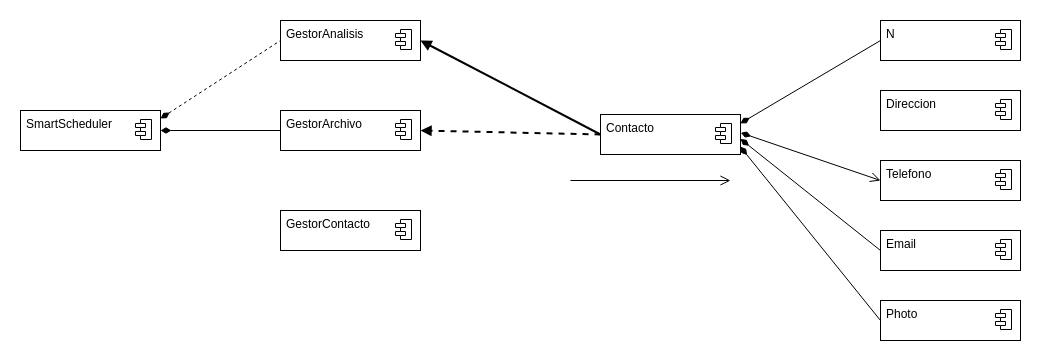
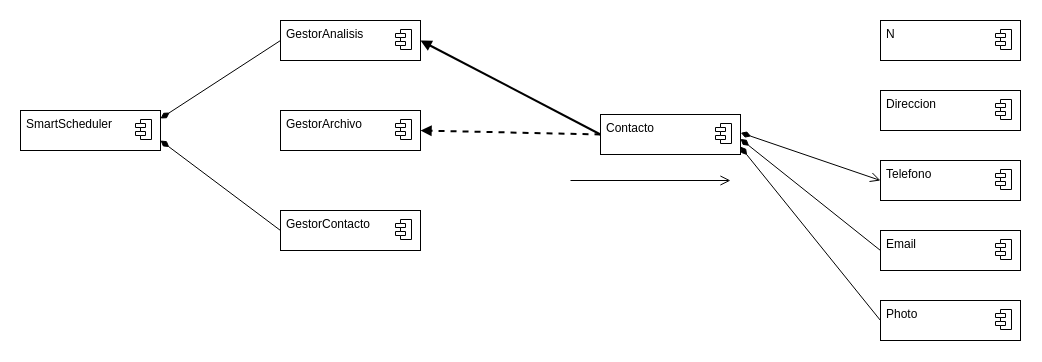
(224, 77) -> (224, 77)
(815, 79) -> none
(225, 131) -> none
none -> (224, 188)
